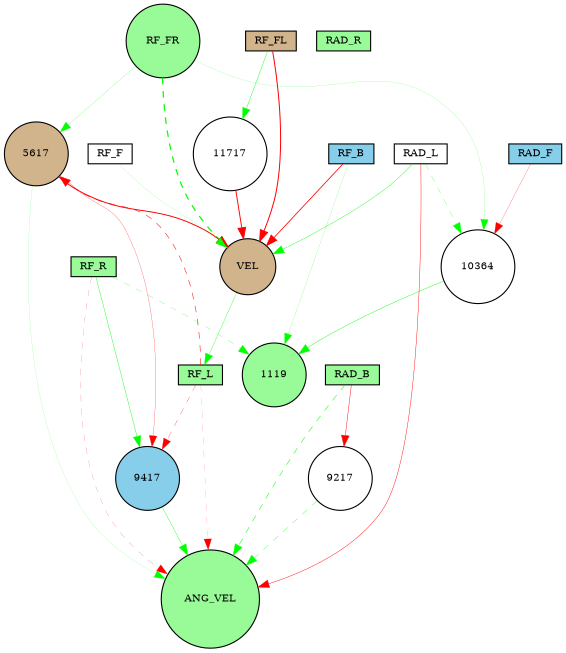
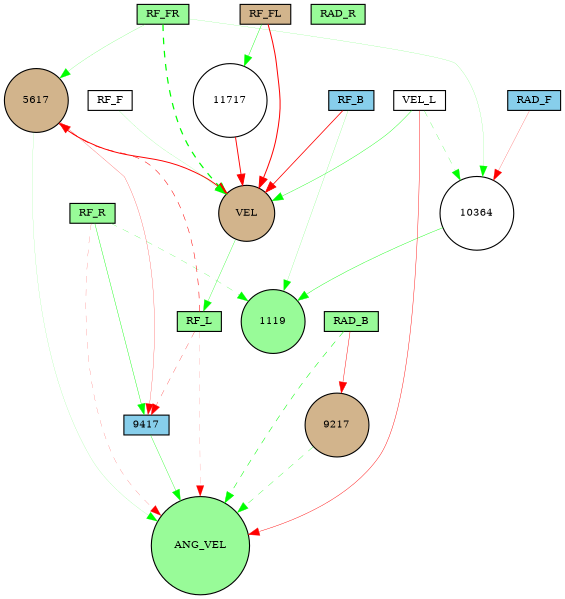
(163, 41) -> (163, 14)
(421, 154) -> (420, 100)
(148, 478) -> (146, 425)
(340, 478) -> (337, 425)
